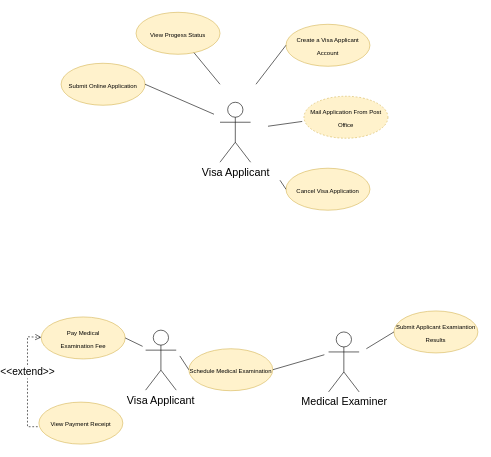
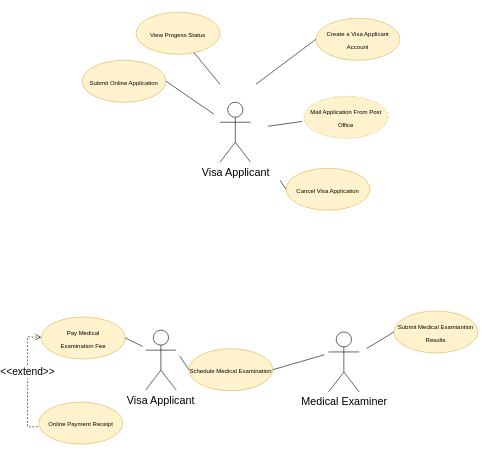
(328, 45) -> (358, 39)
(103, 84) -> (124, 81)
(436, 332) -> (436, 332)
(81, 423) -> (81, 423)
